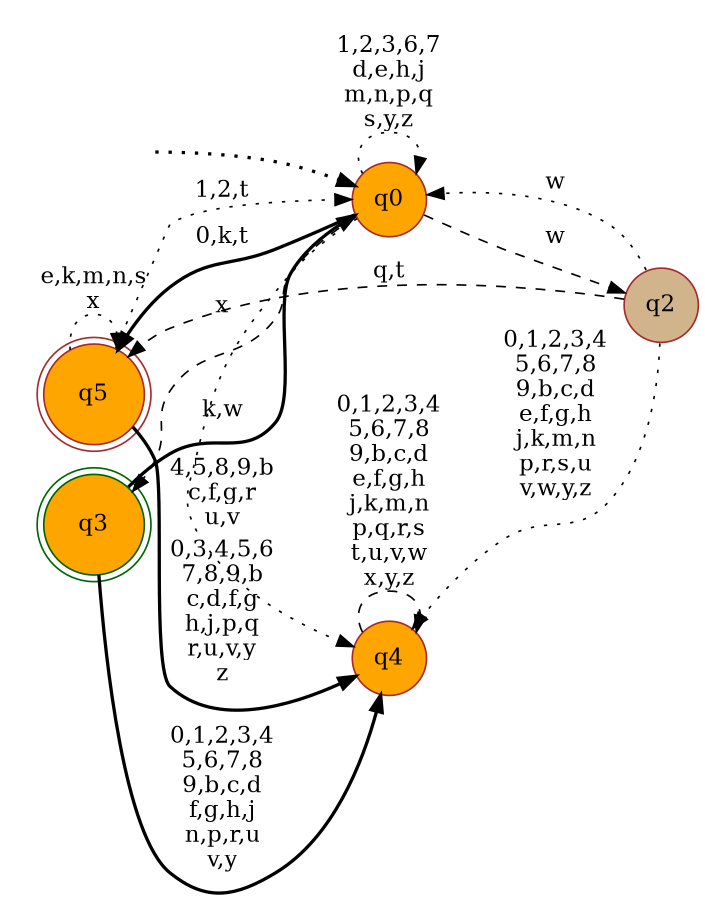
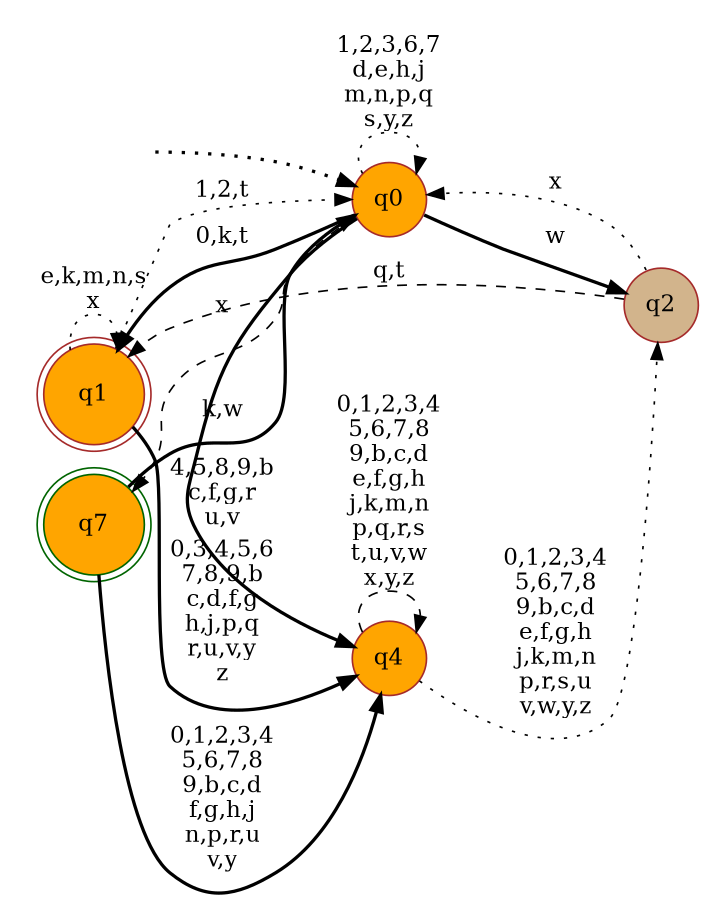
(556, 182) -> (556, 182)
(516, 254) -> (516, 254)
(94, 394) -> (94, 394)
(204, 426) -> (204, 426)
(586, 518) -> (631, 645)
(94, 525) -> (94, 525)
